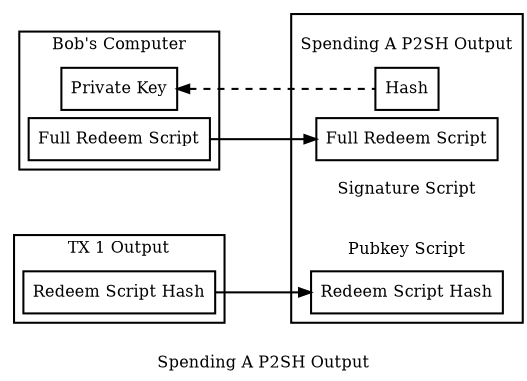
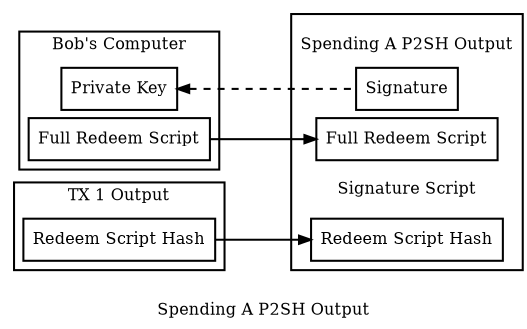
(407, 89) -> (407, 89)
(407, 241) -> none
